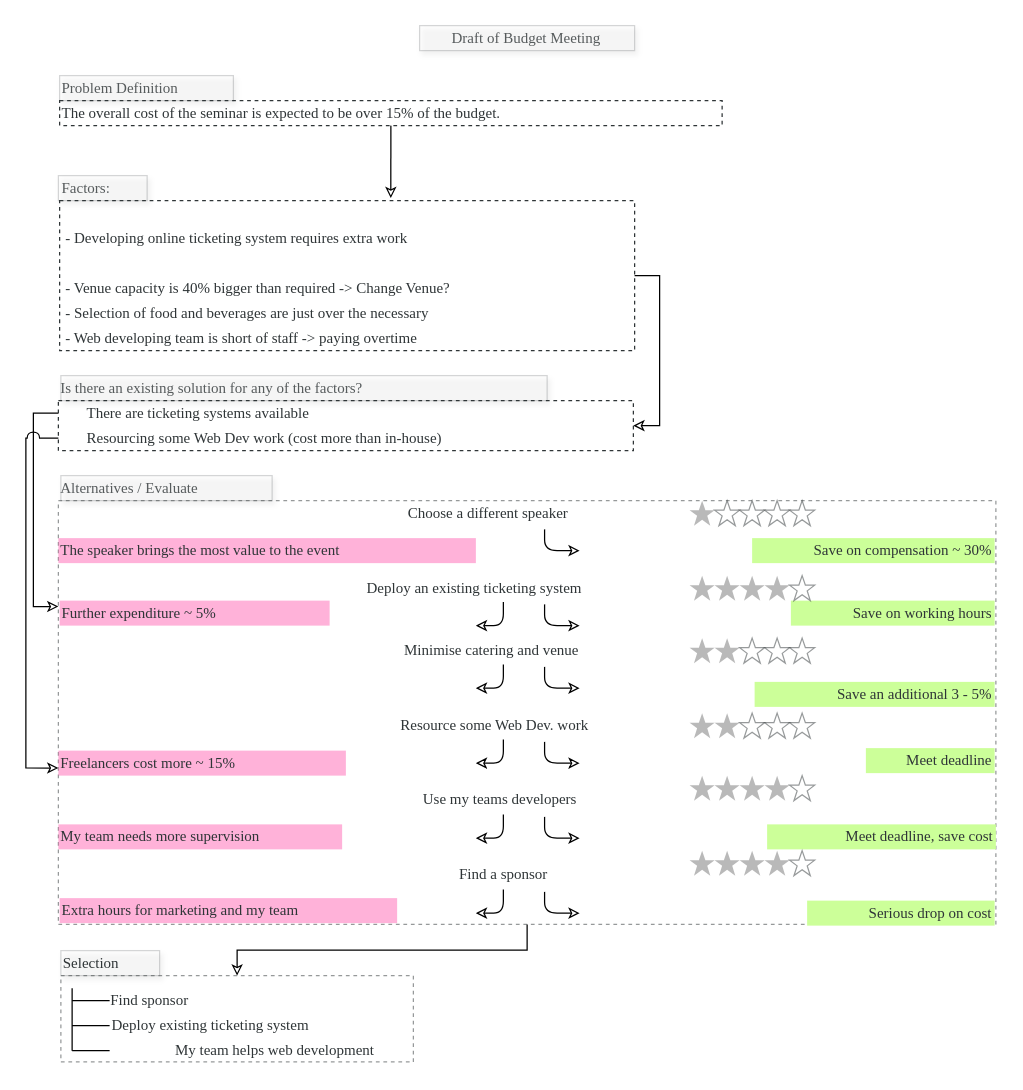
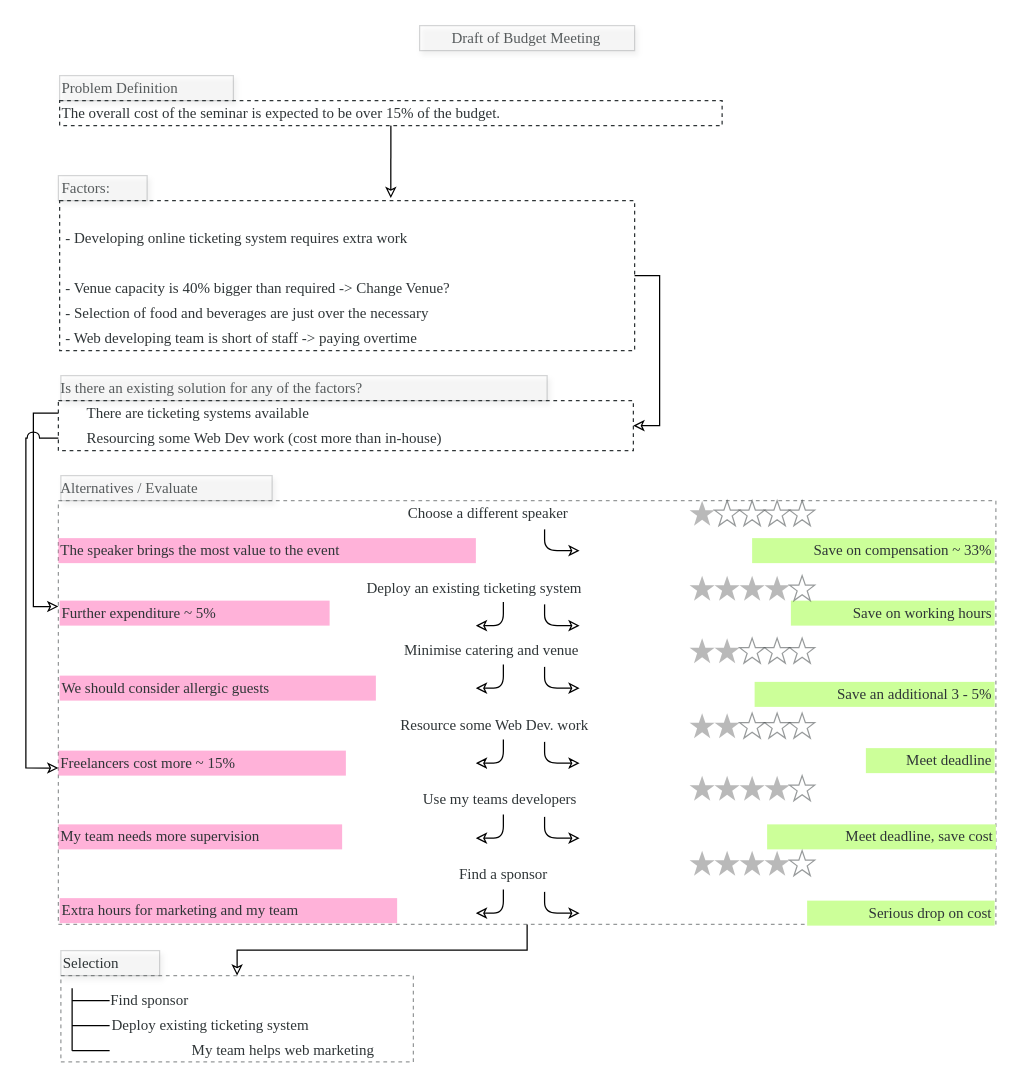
(892, 551) -> (892, 551)
none -> (218, 688)
(264, 1051) -> (273, 1051)
